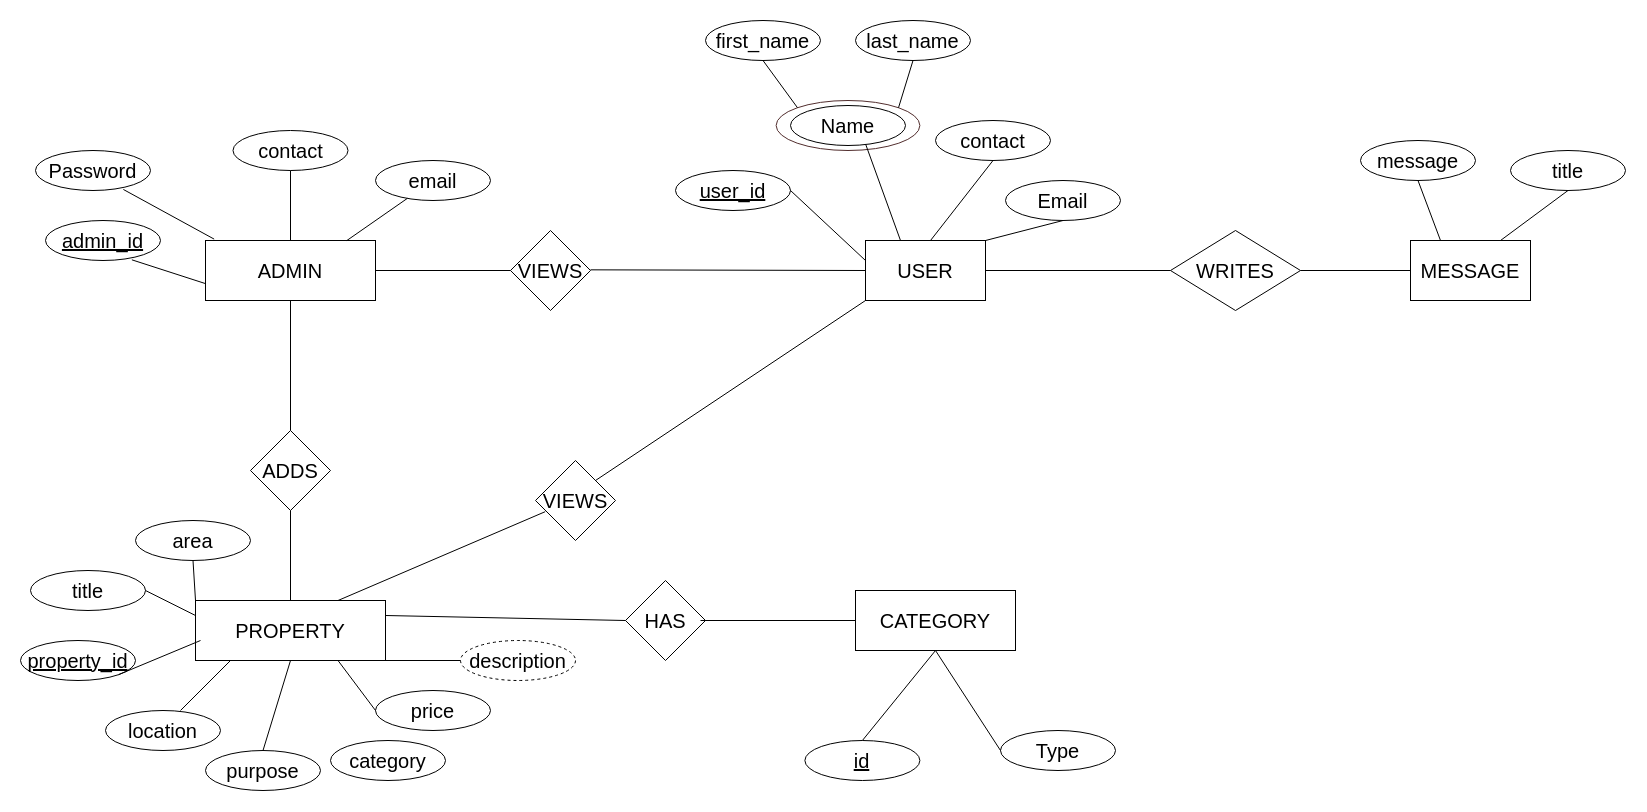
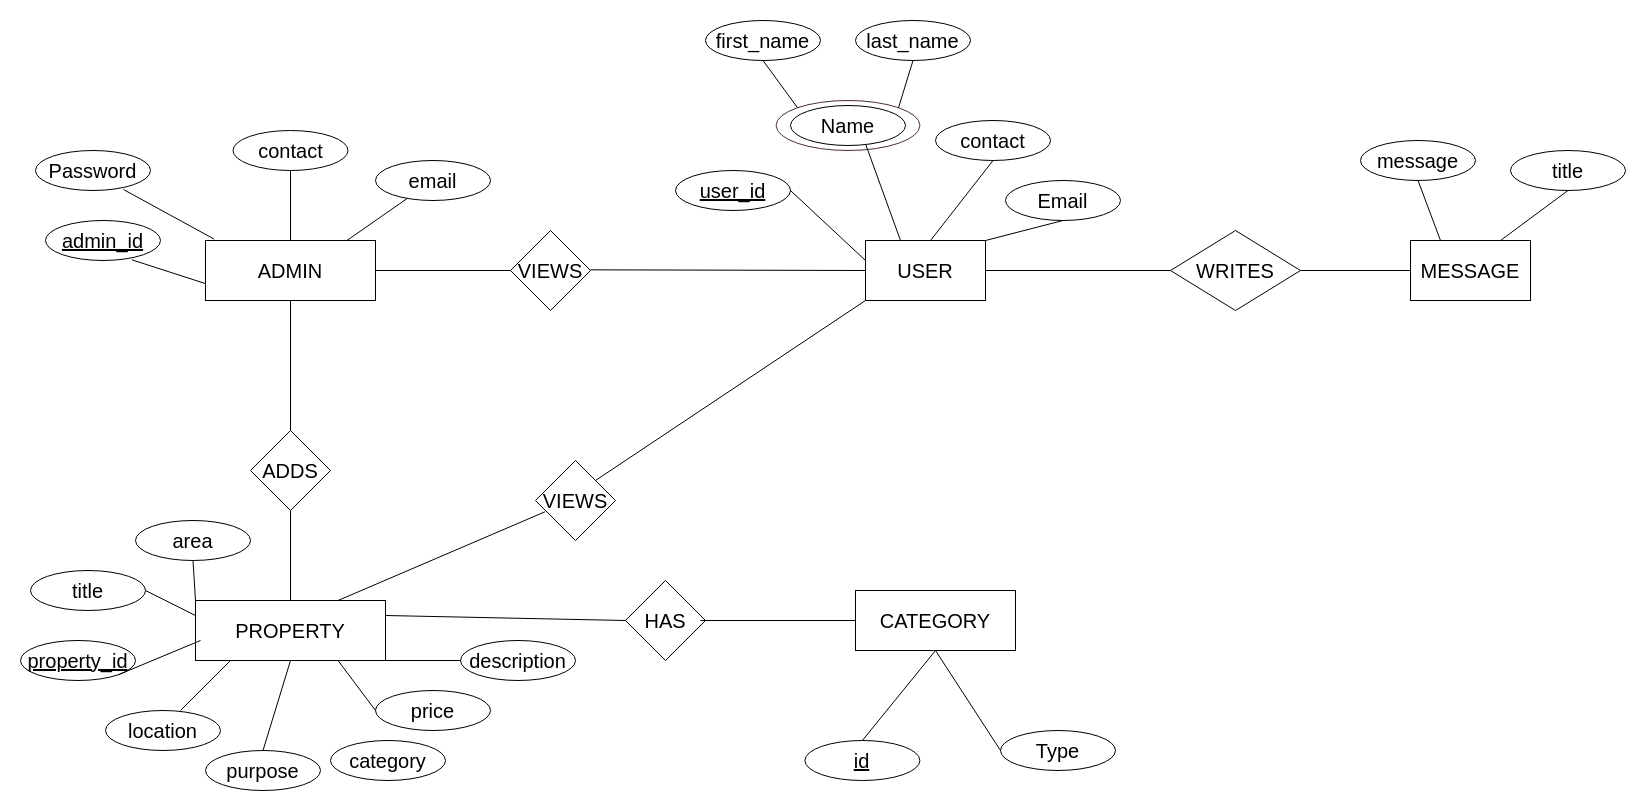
(518, 661) -> (518, 661)
